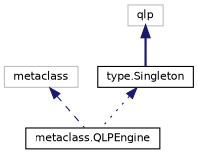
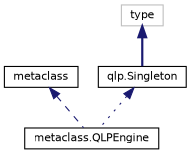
(146, 15) -> (142, 15)
(41, 77) -> (41, 77)
(146, 77) -> (142, 77)
